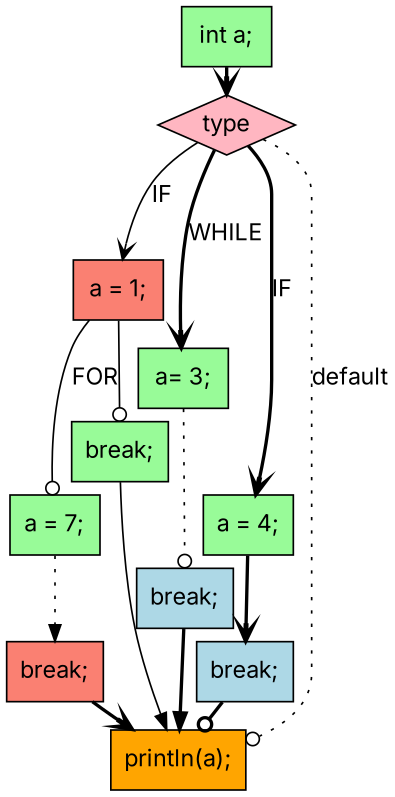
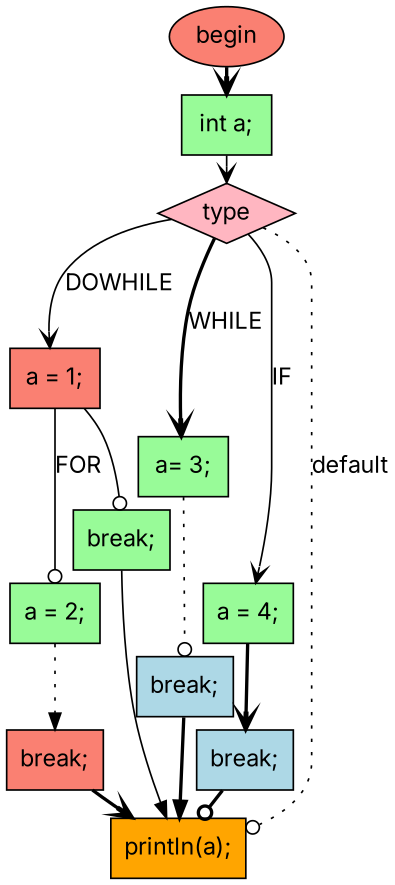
none -> (227, 37)
(227, 72) -> (227, 161)
(162, 196) -> (119, 284)
(272, 309) -> (272, 397)
(55, 525) -> (55, 613)
